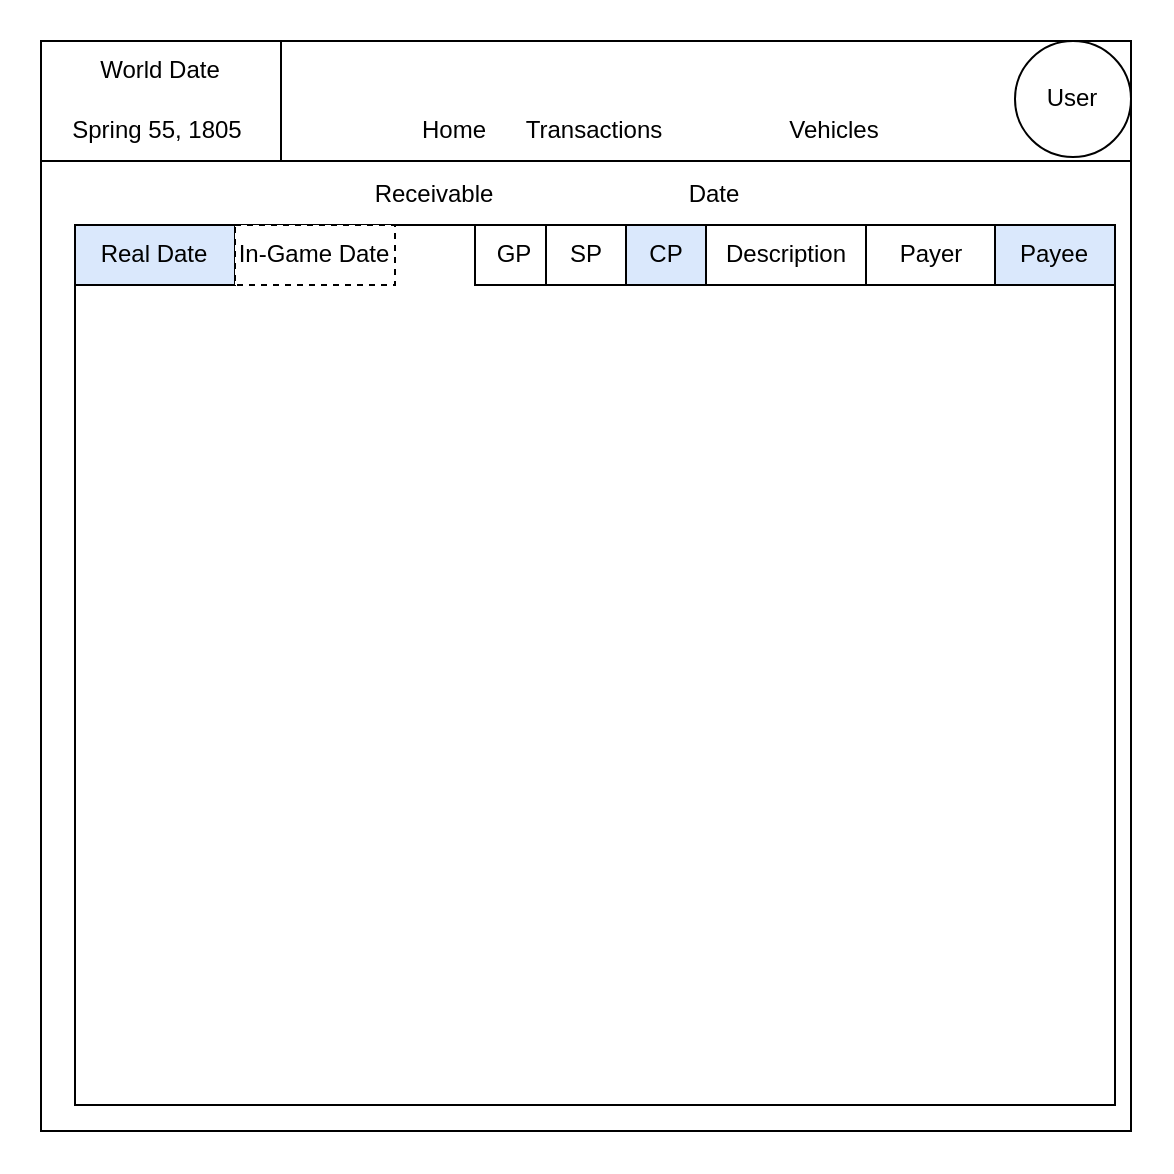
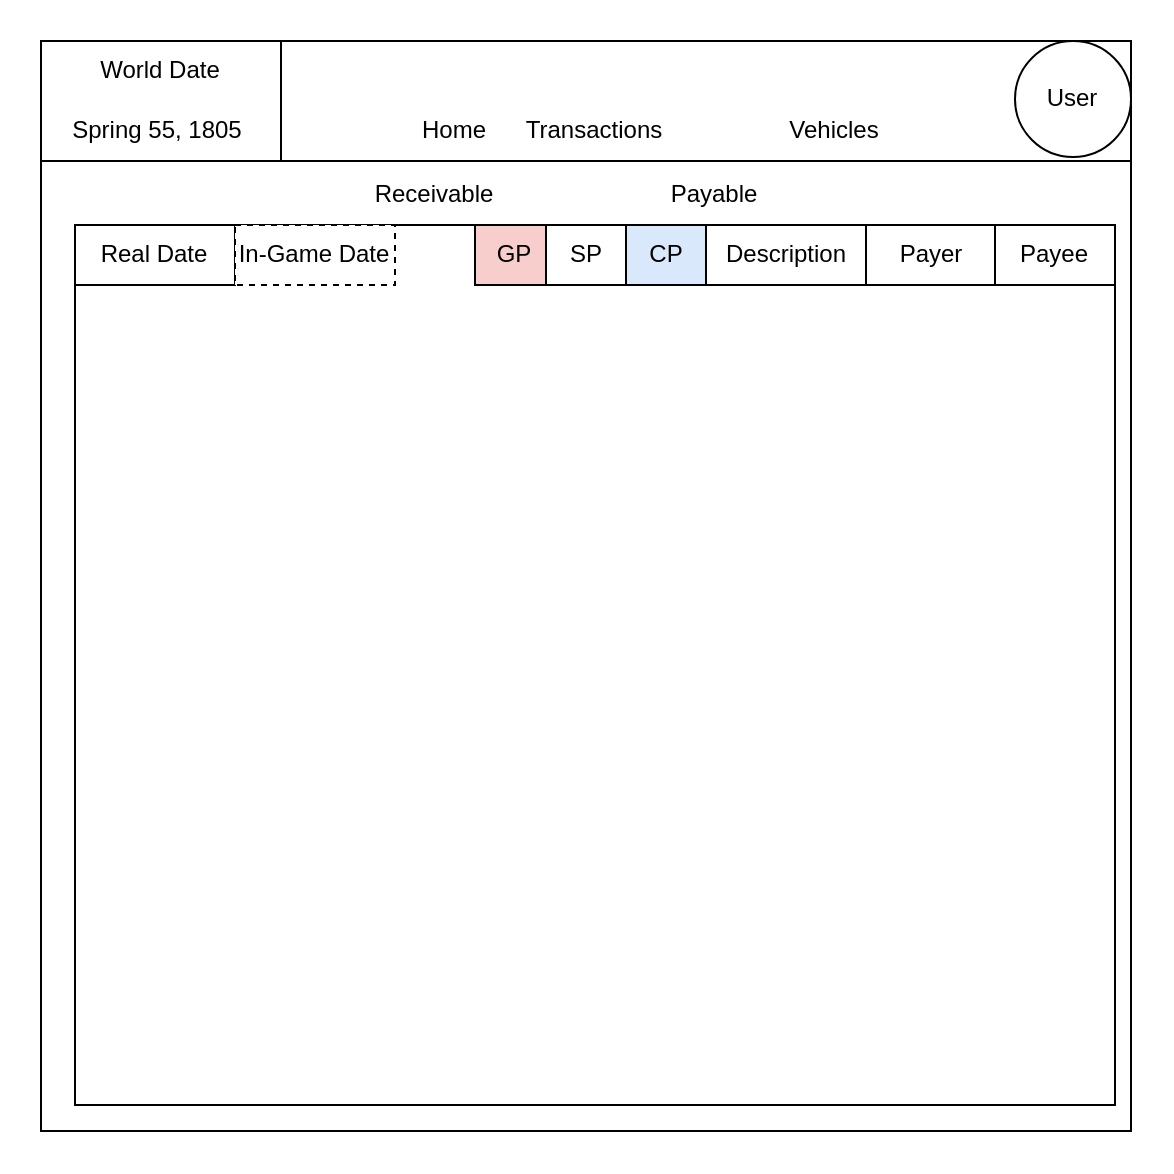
(715, 195) -> (715, 195)
(155, 255) -> (155, 255)
(515, 255) -> (515, 255)
(1055, 255) -> (1055, 255)
